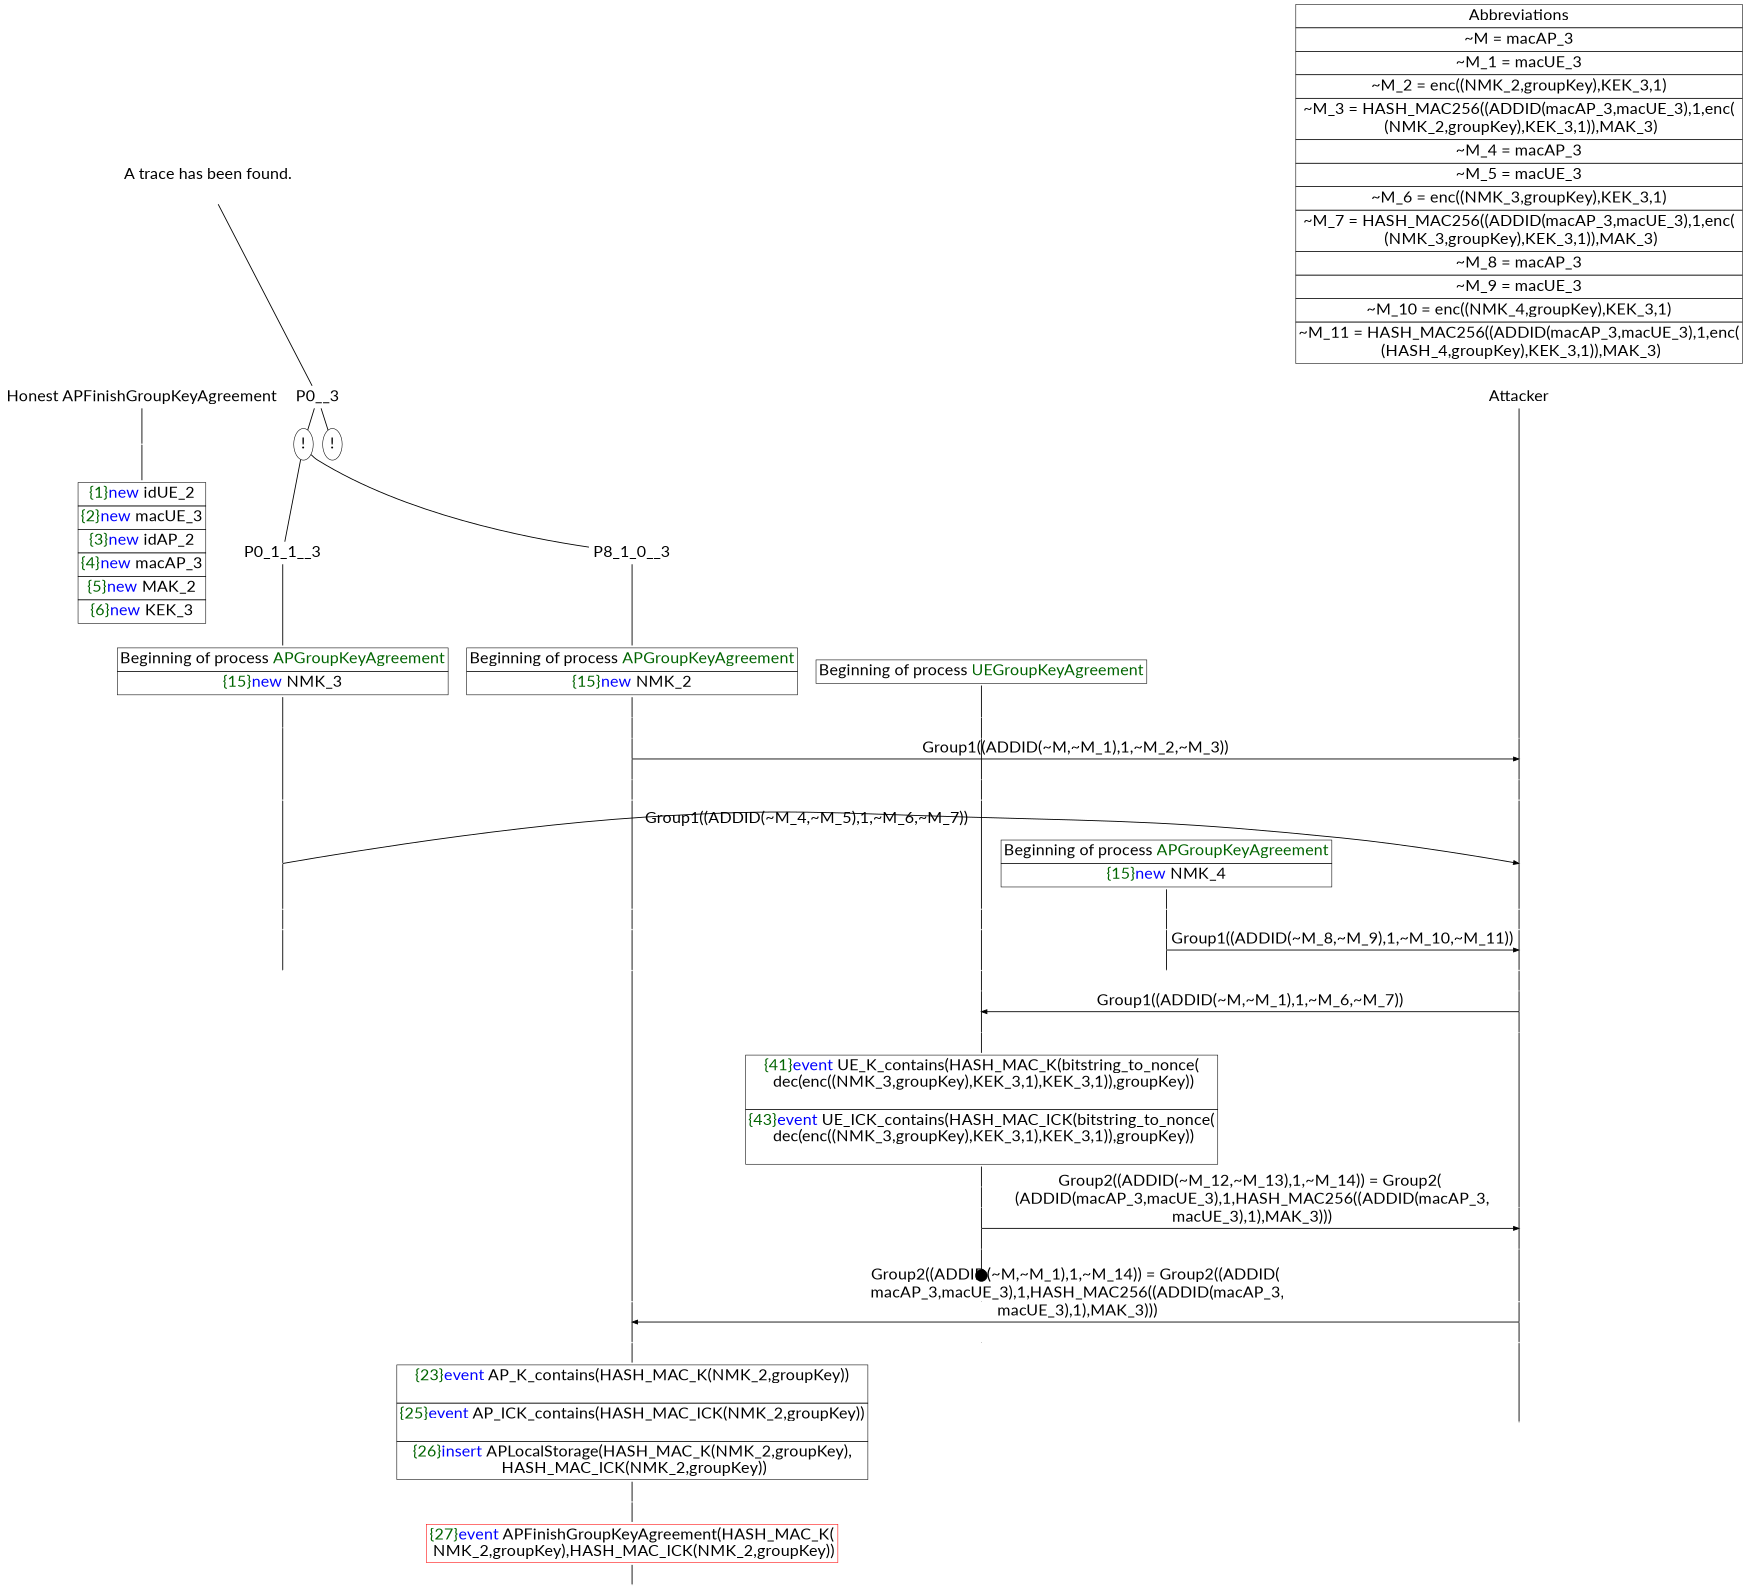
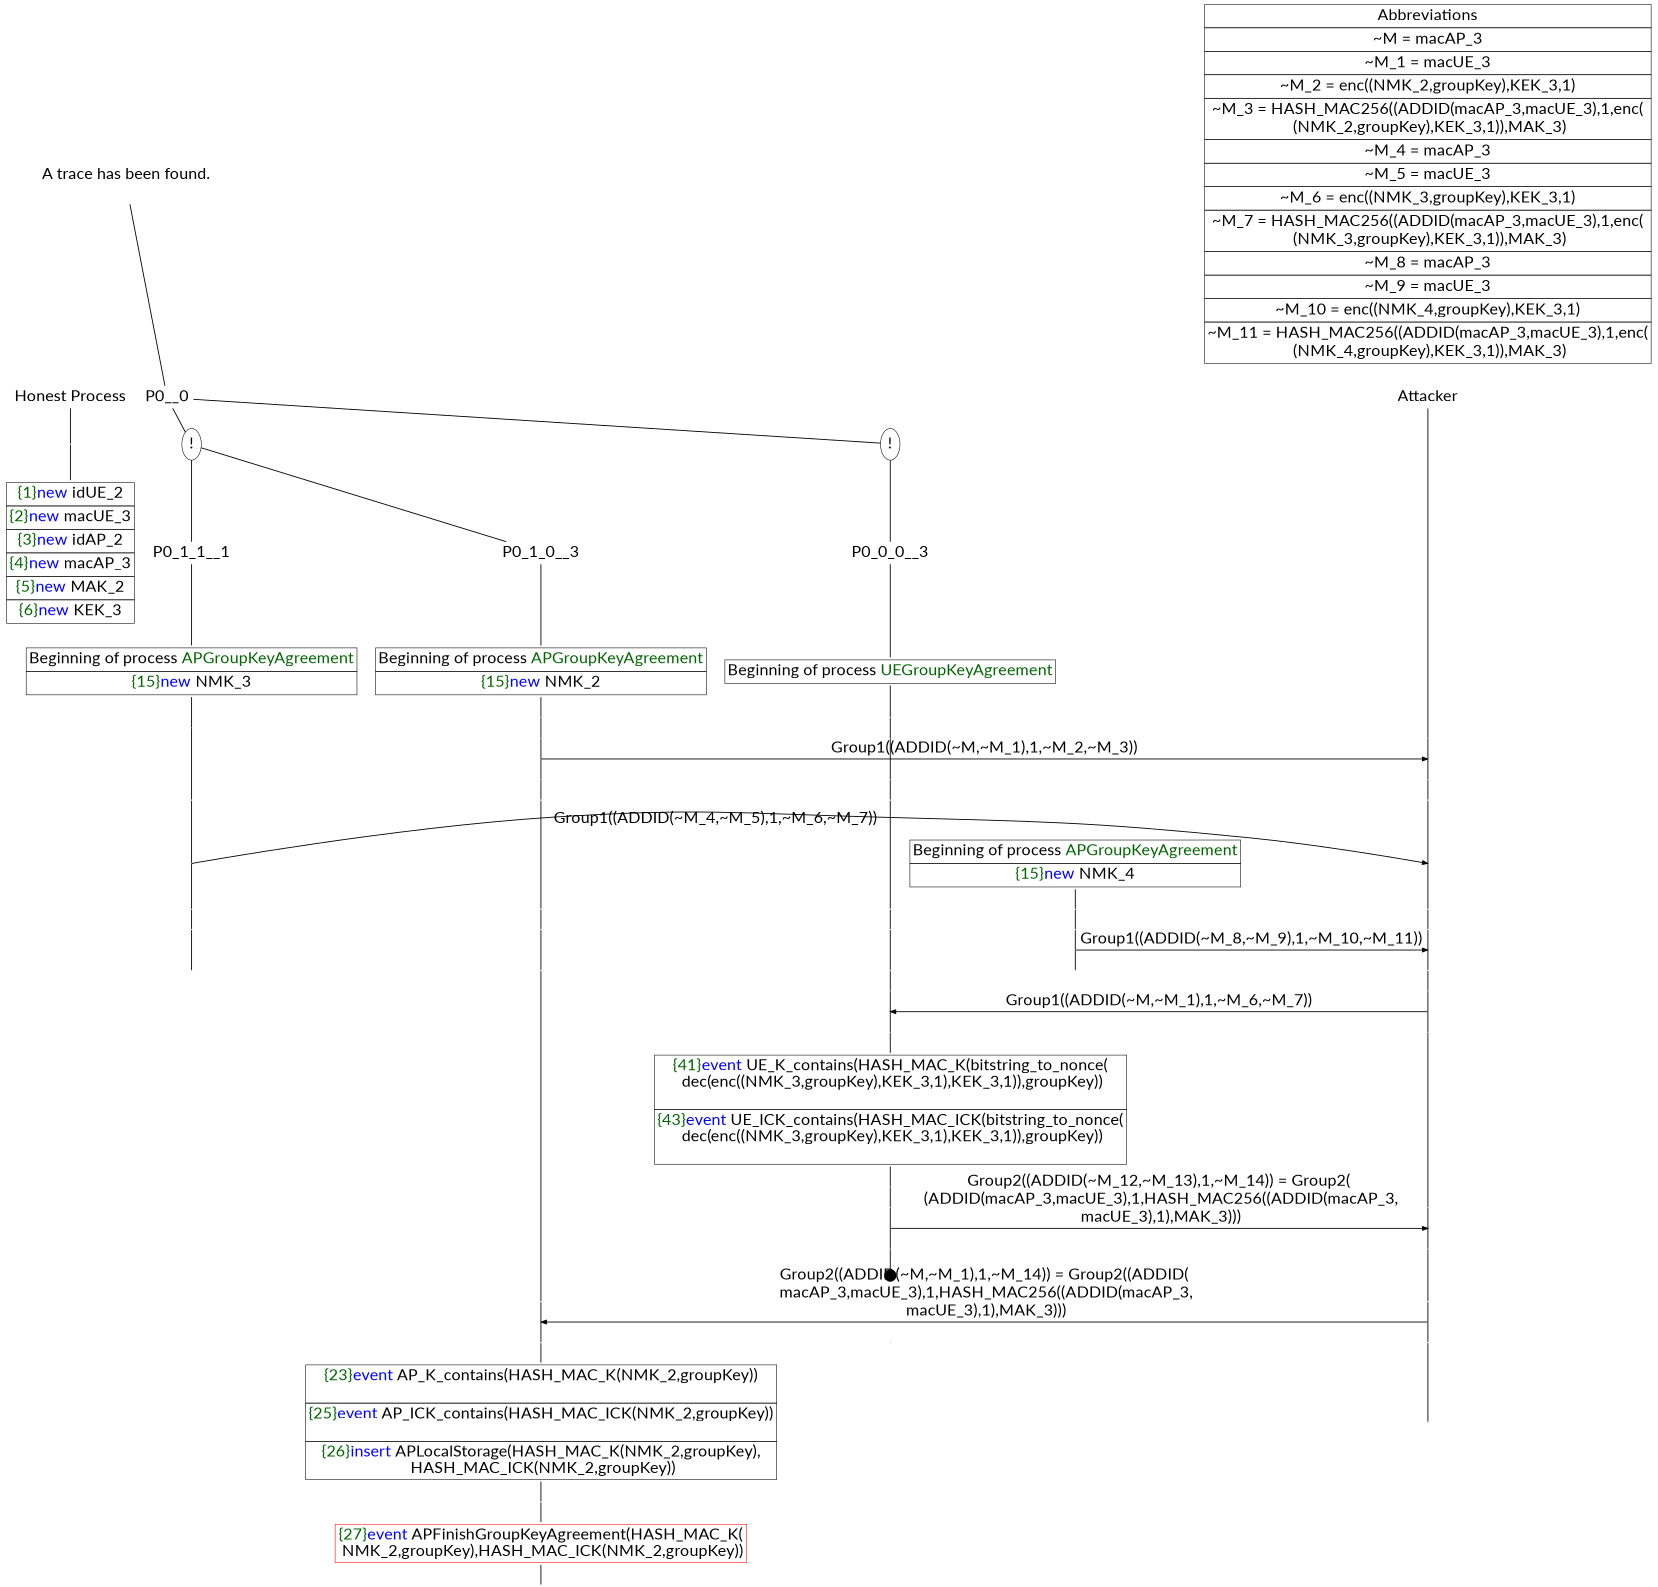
(1519, 351) -> (1428, 351)
(142, 397) -> (70, 397)
(318, 397) -> (167, 397)
(283, 553) -> (192, 553)
(632, 553) -> (541, 553)
none -> (890, 553)
